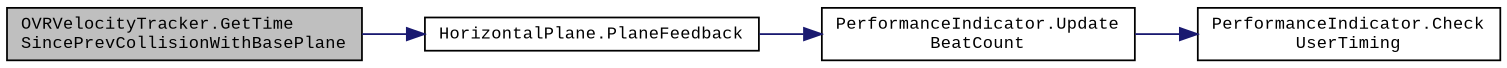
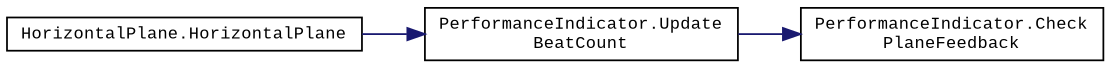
(184, 34) -> none
(592, 34) -> (184, 34)
(1349, 34) -> (952, 34)
